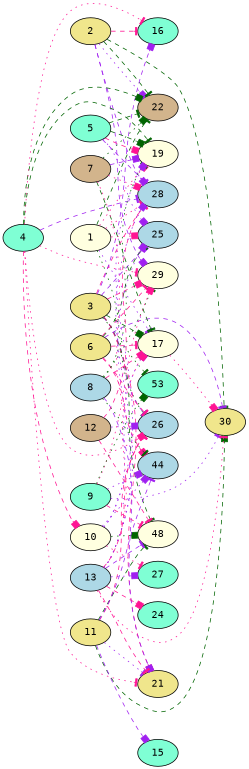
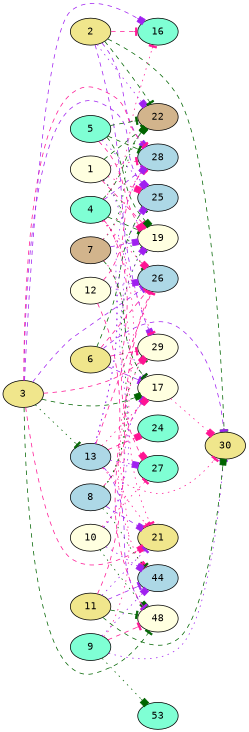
(123, 160) -> (122, 142)
(119, 198) -> (122, 201)
(123, 344) -> (55, 424)
(122, 346) -> (122, 373)
(124, 402) -> none
(91, 428) -> (91, 291)
(42, 437) -> (125, 336)
(121, 631) -> (130, 504)
(158, 753) -> none
